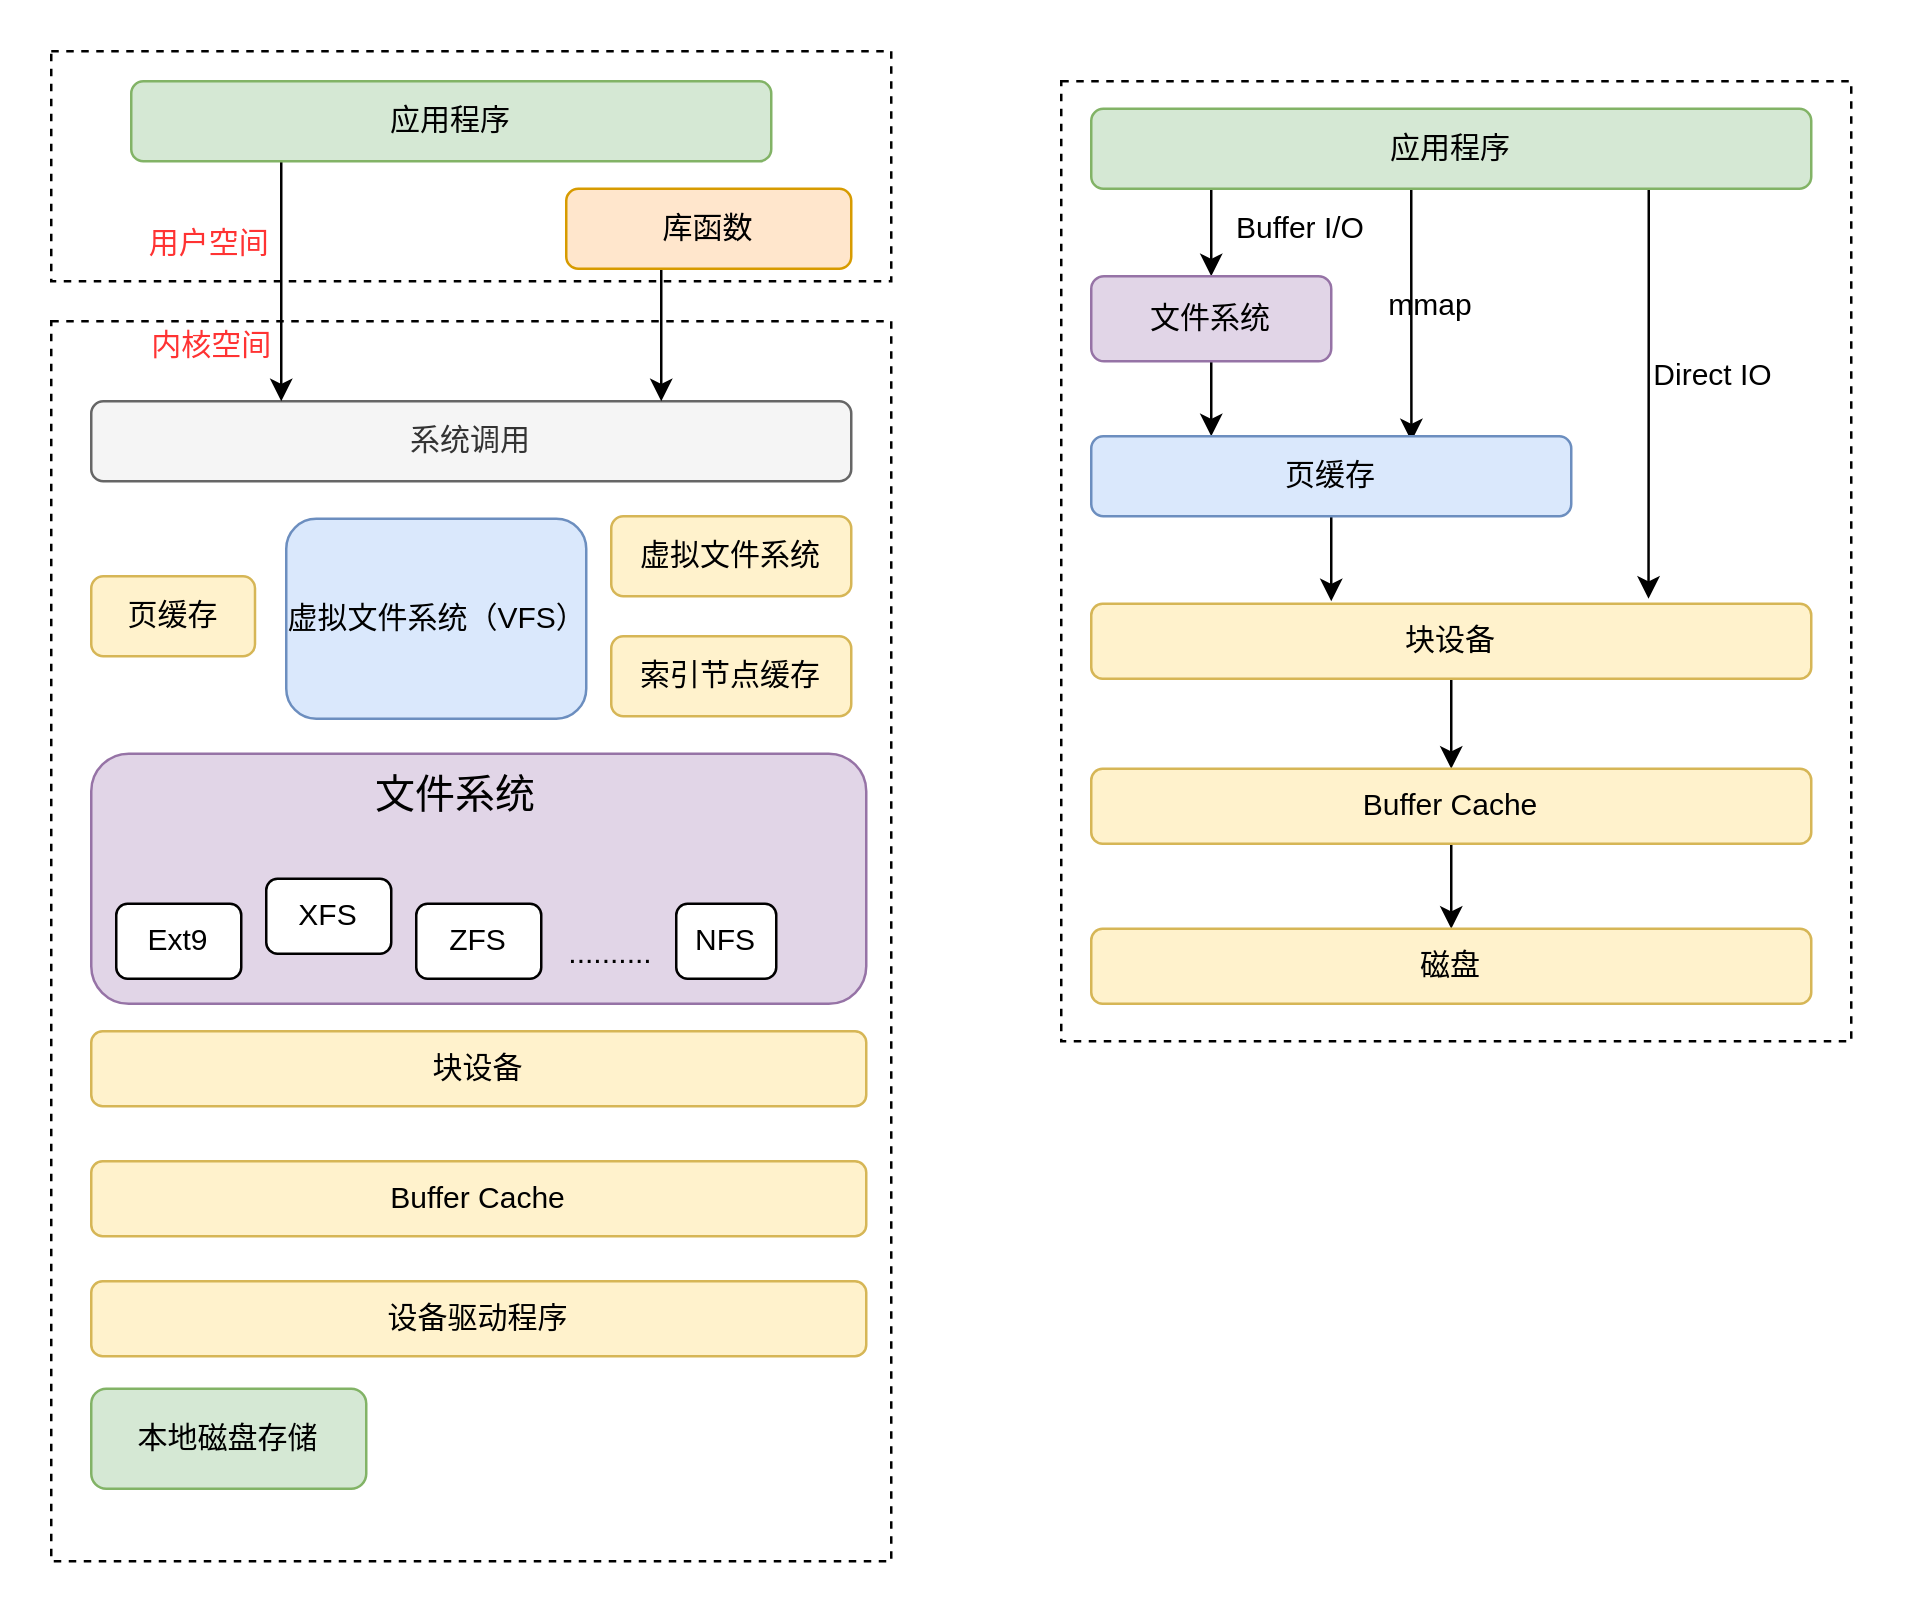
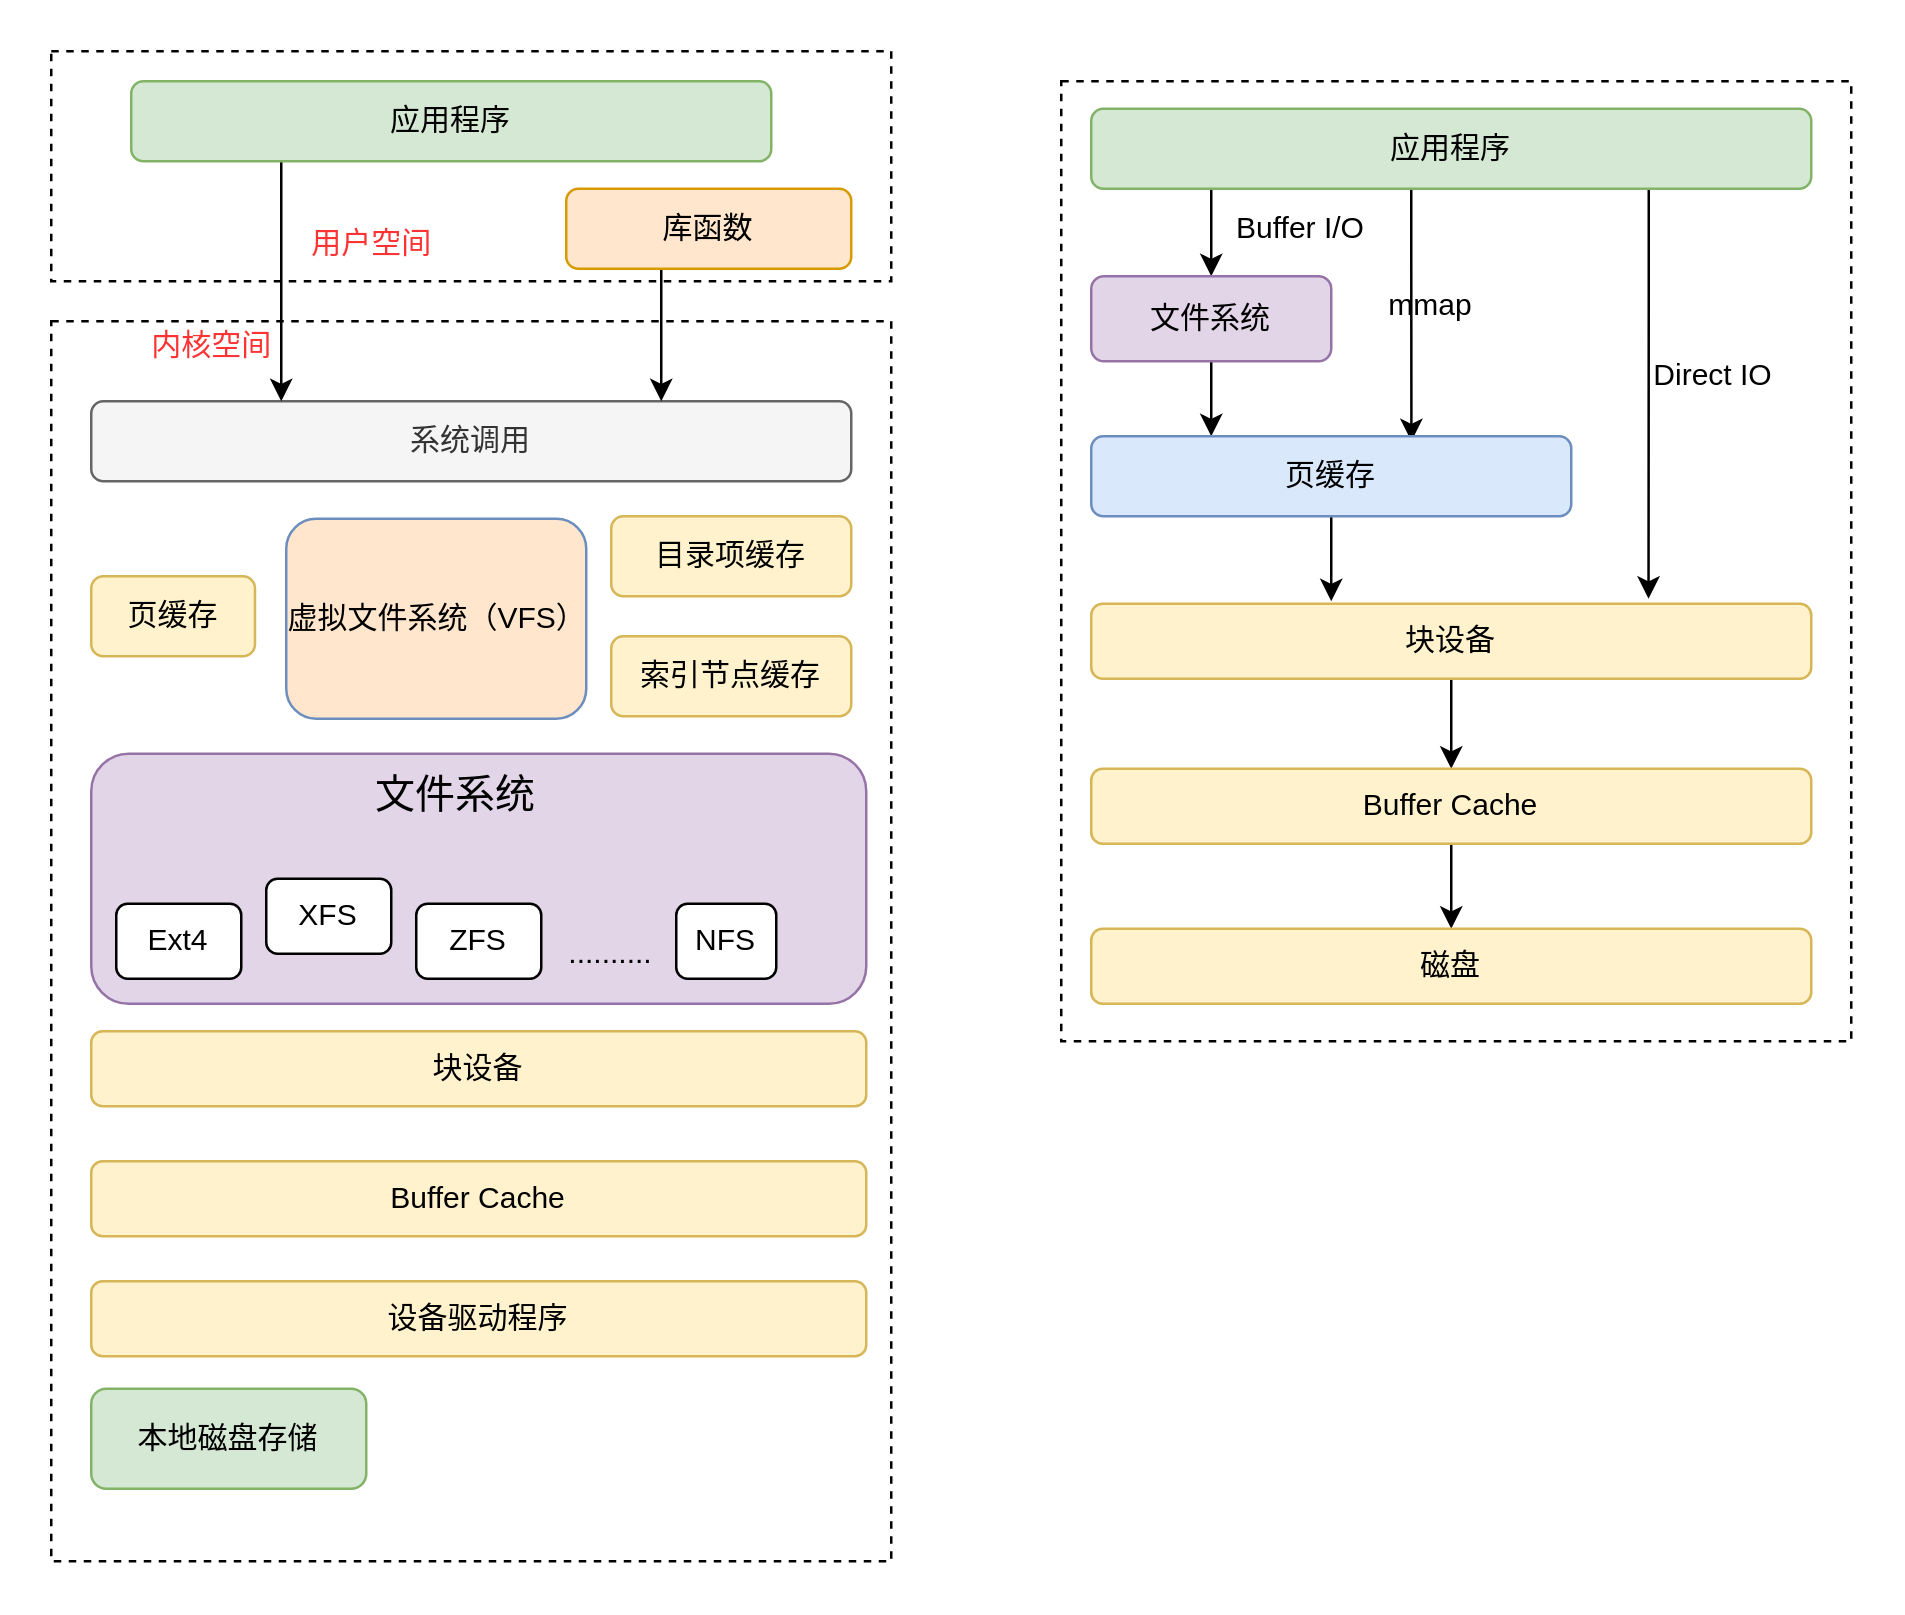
(210, 244) -> (373, 244)
(731, 556) -> (731, 556)
(436, 619) -> (436, 619)
(179, 941) -> (179, 941)
